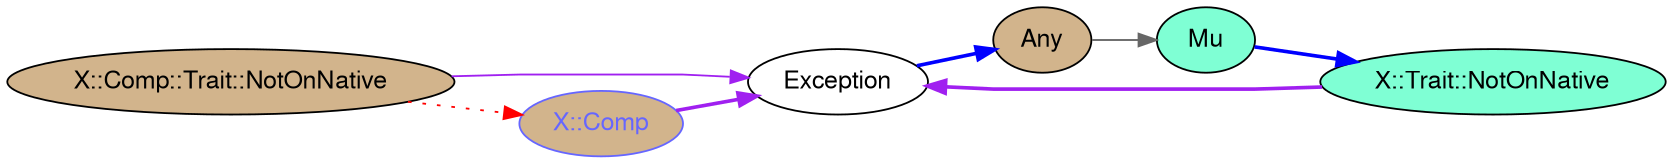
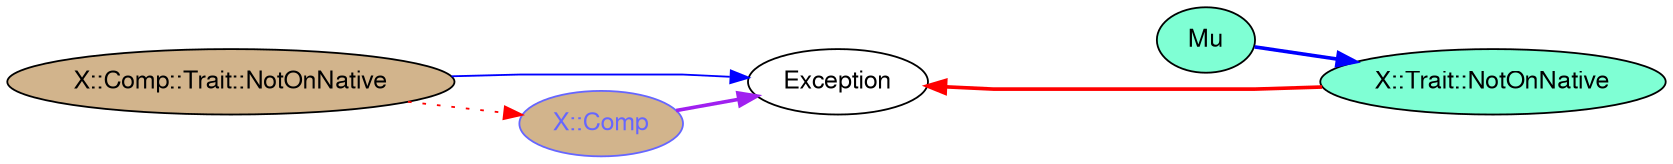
(1042, 40) -> none
(591, 75) -> (591, 75)
(1134, 89) -> (1134, 89)
